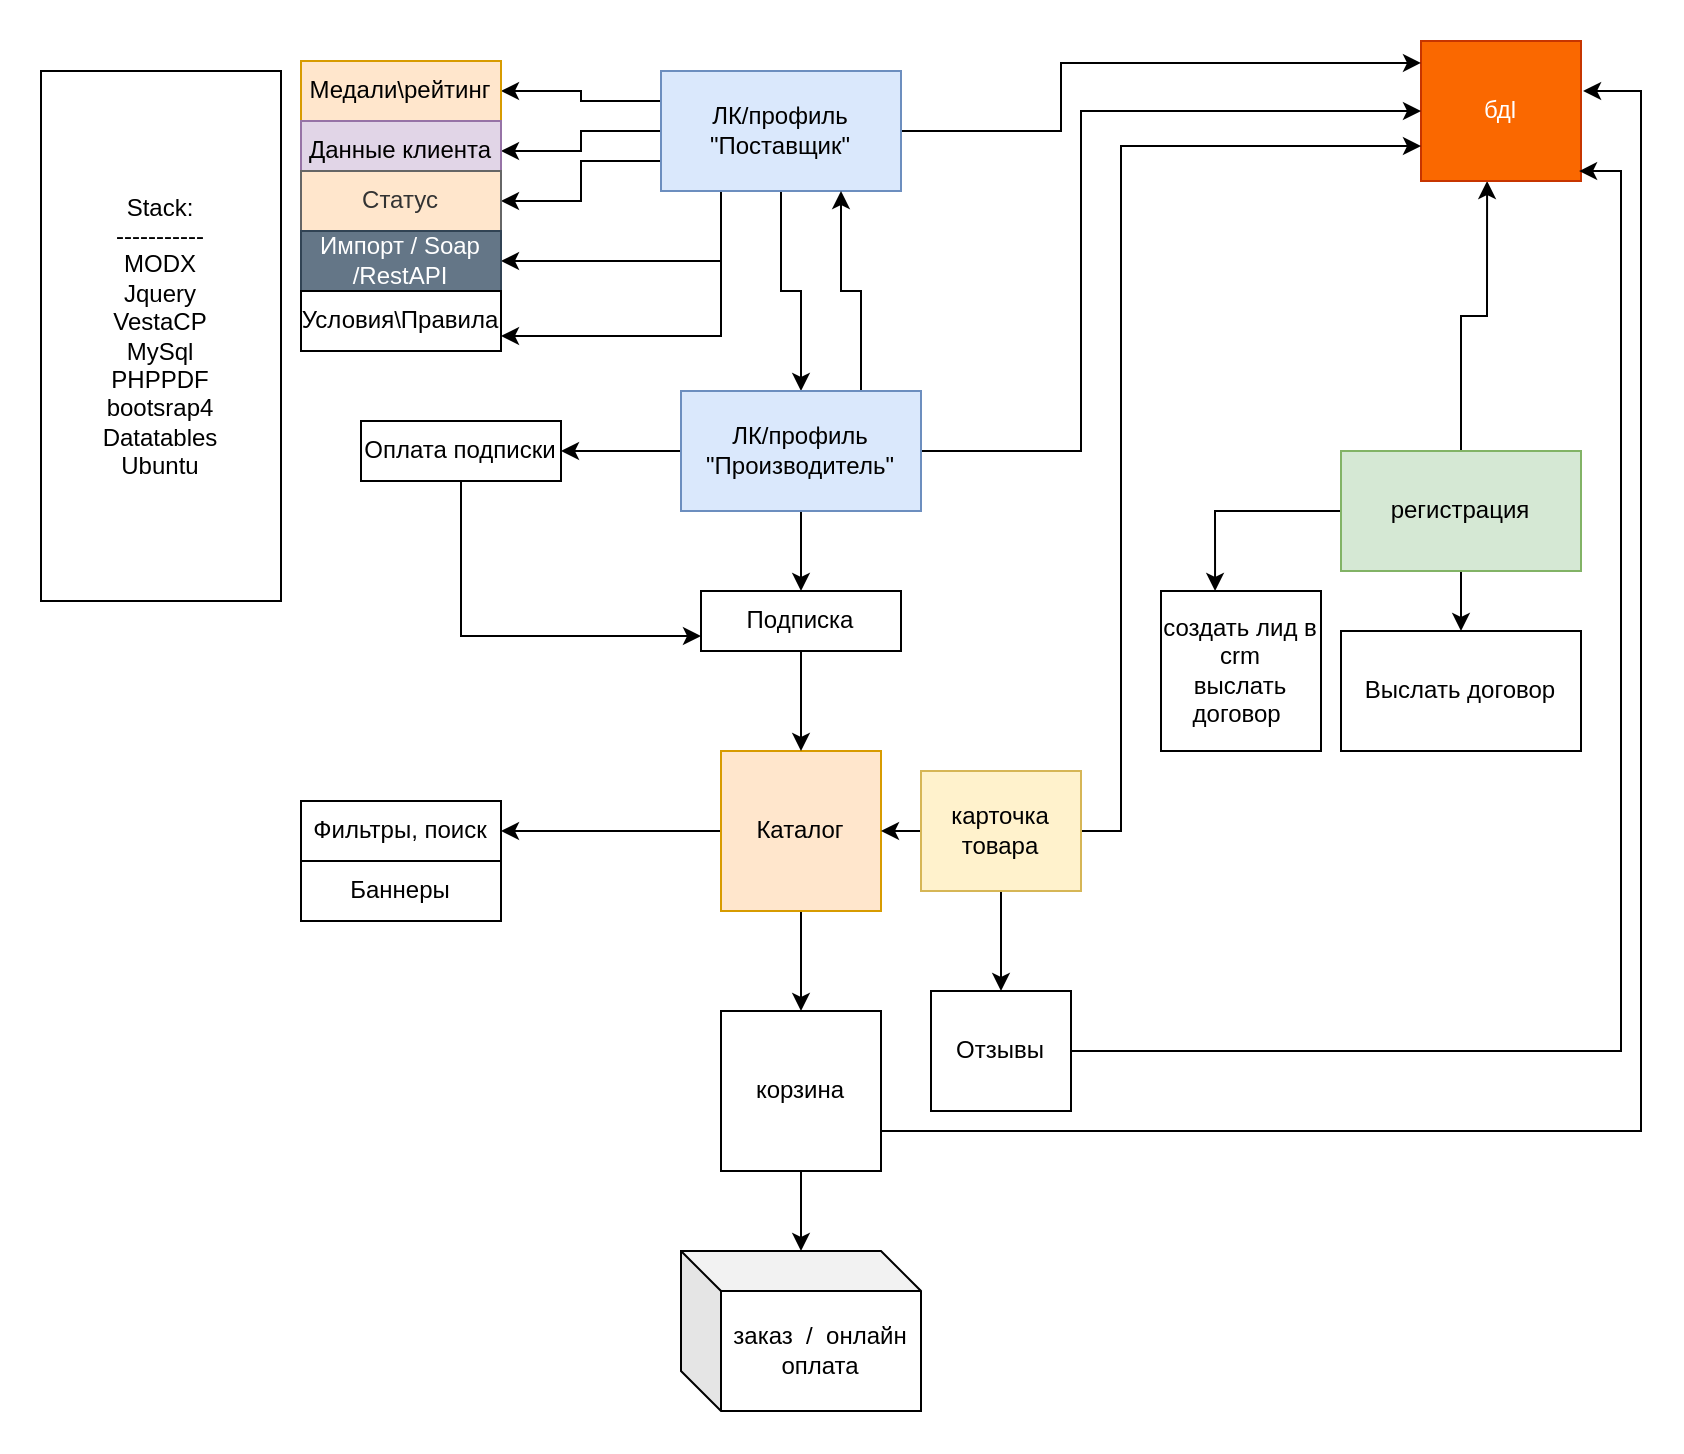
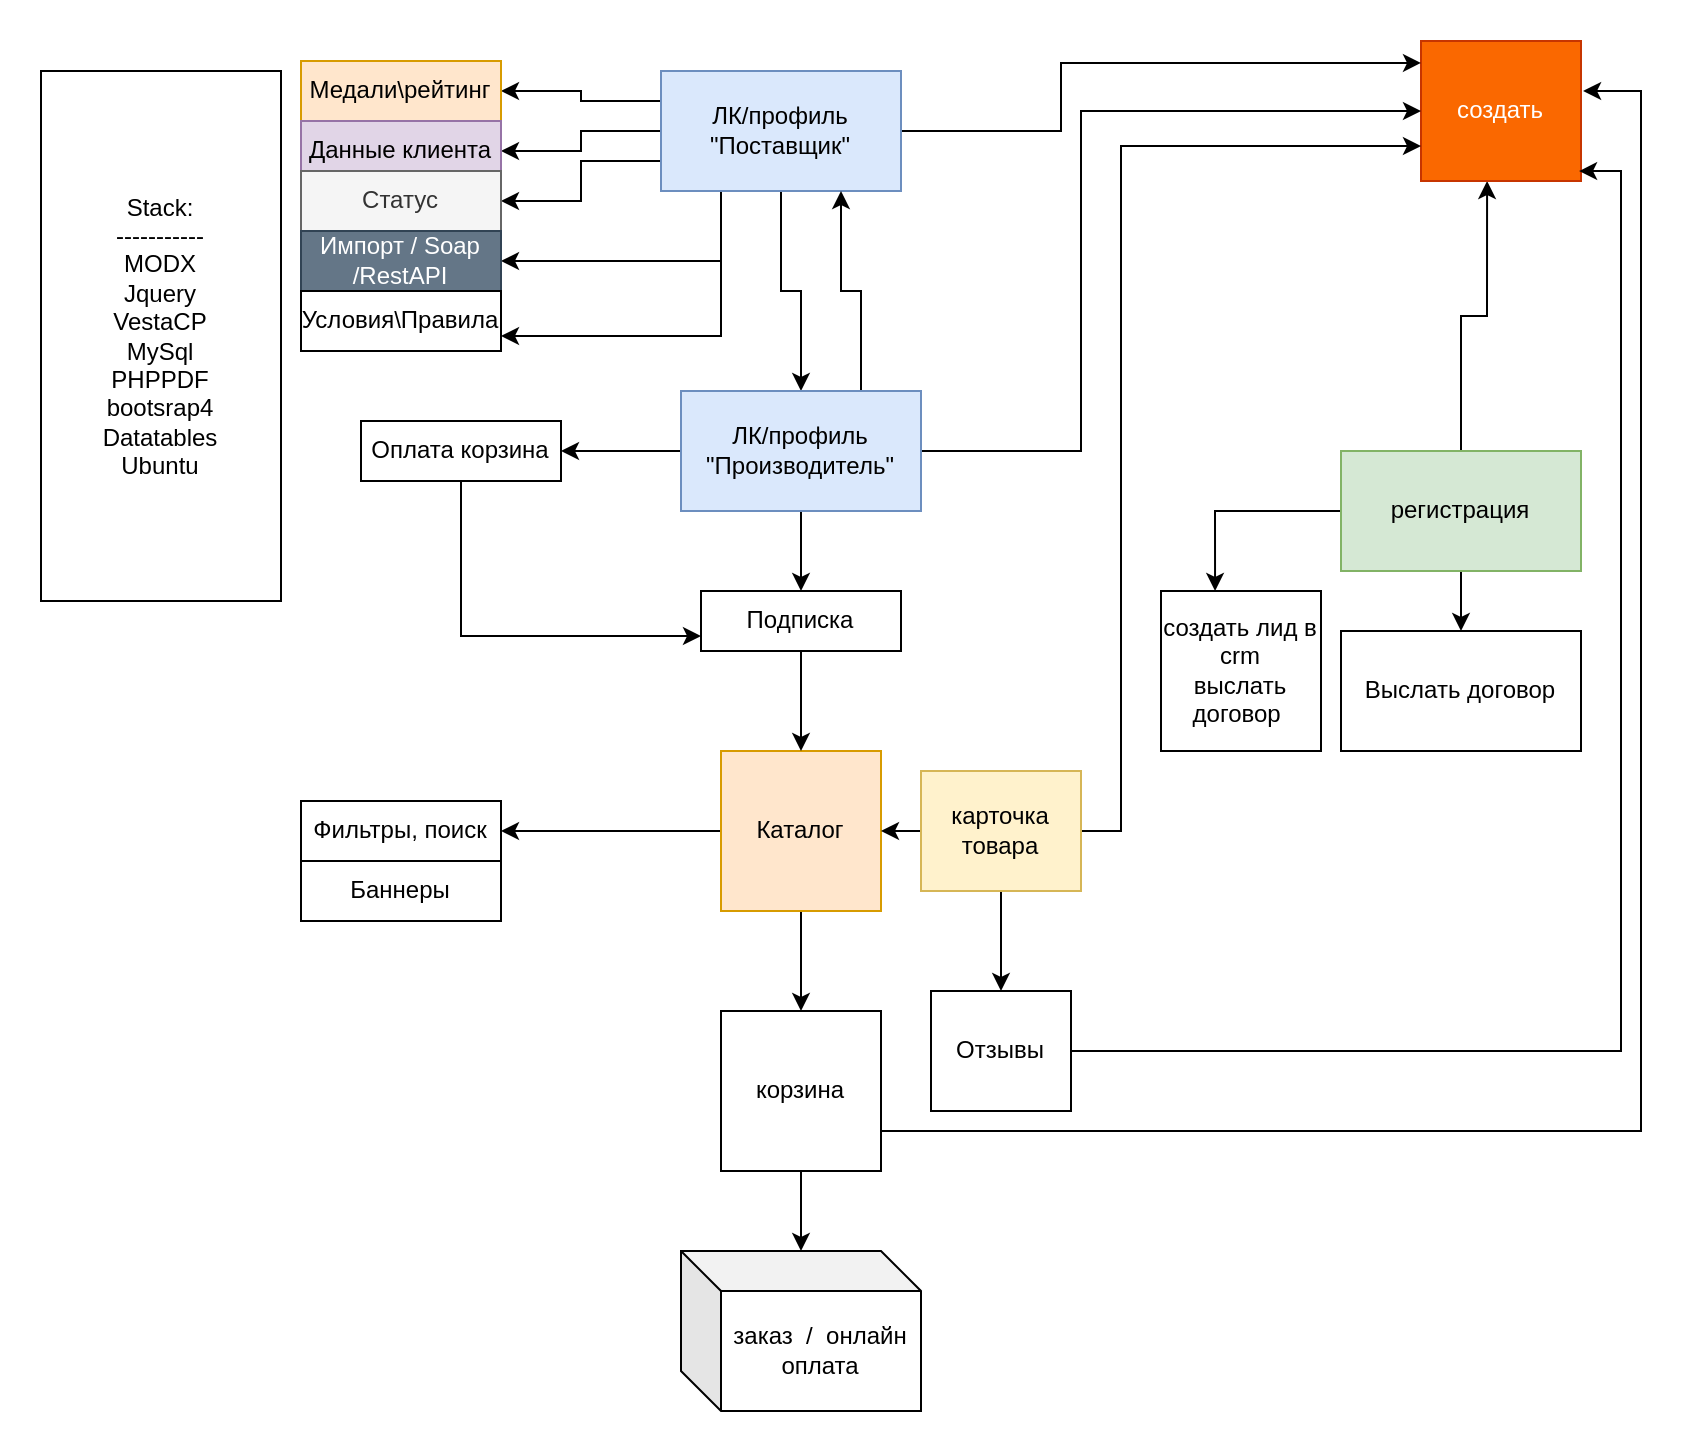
(1501, 111) -> (1501, 111)
(401, 201) -> (401, 201)
(461, 451) -> (461, 451)
